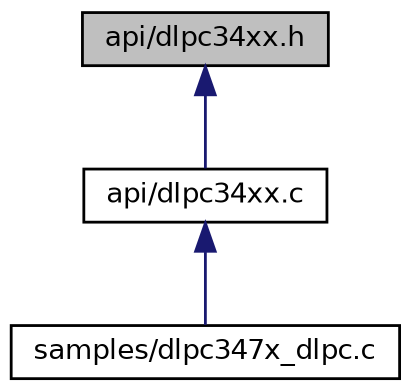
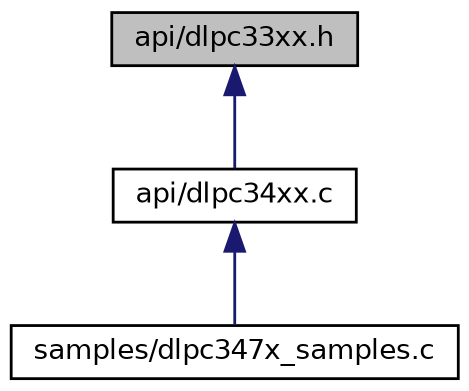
(205, 39) -> (235, 39)
(205, 352) -> (235, 352)
